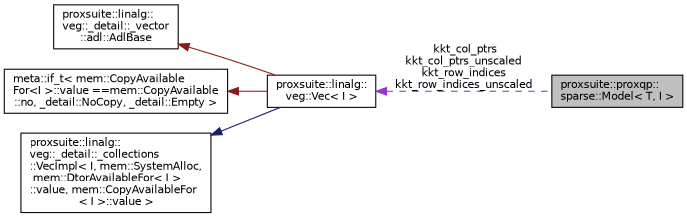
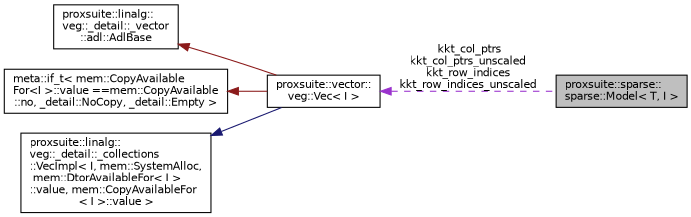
(322, 91) -> (324, 91)
(617, 91) -> (622, 91)
